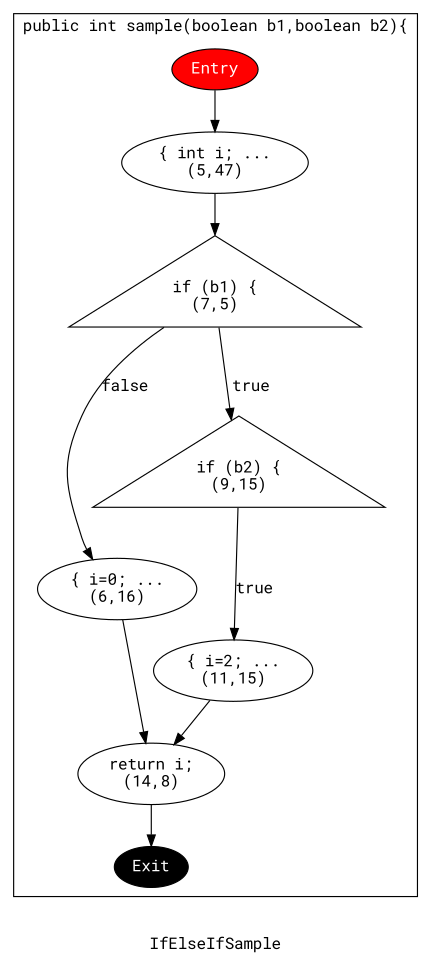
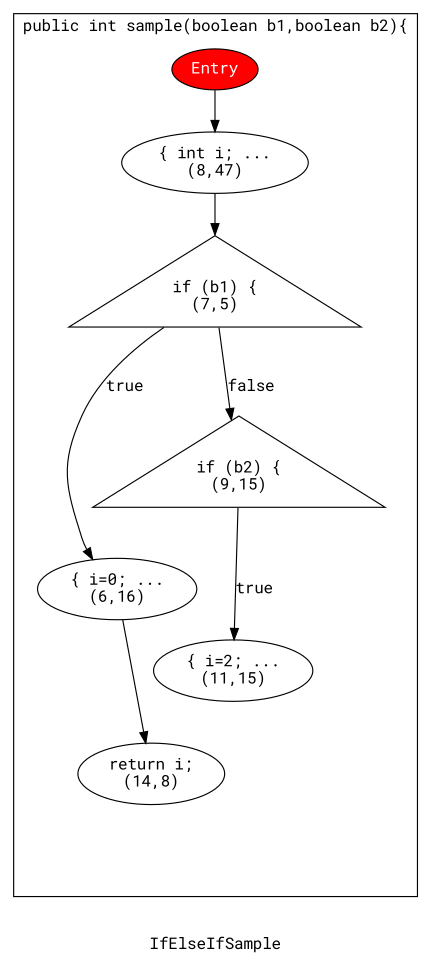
(215, 163) -> (215, 163)
(125, 387) -> (125, 387)
(251, 387) -> (251, 387)
(196, 718) -> none
(151, 867) -> none
